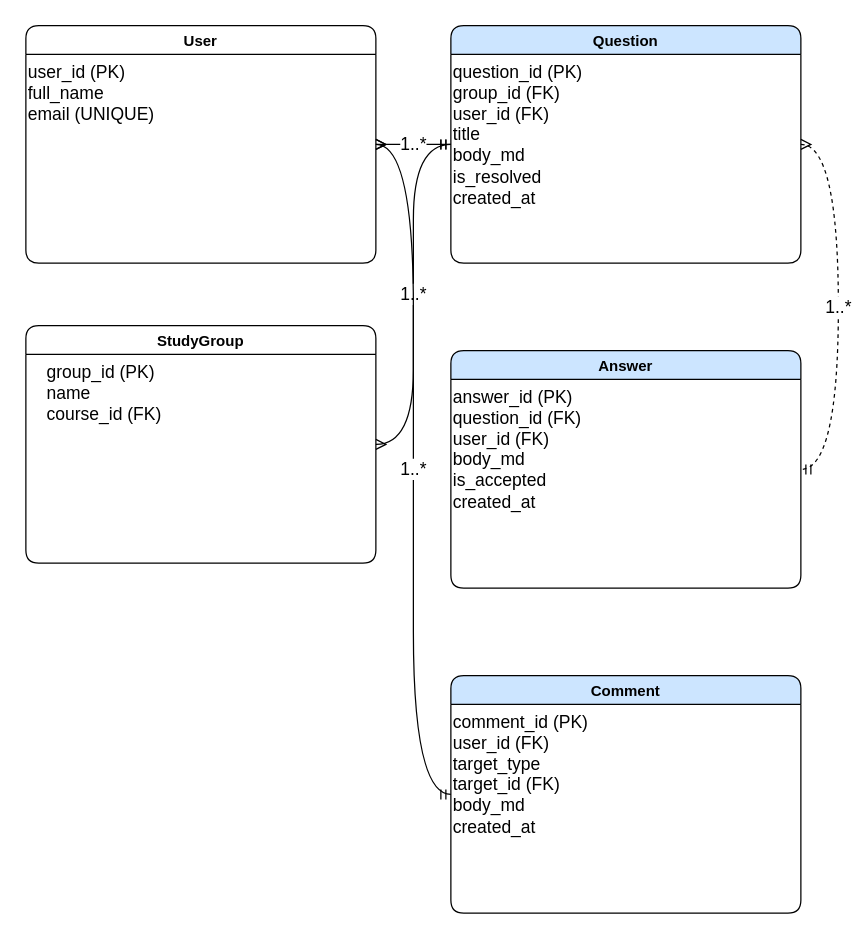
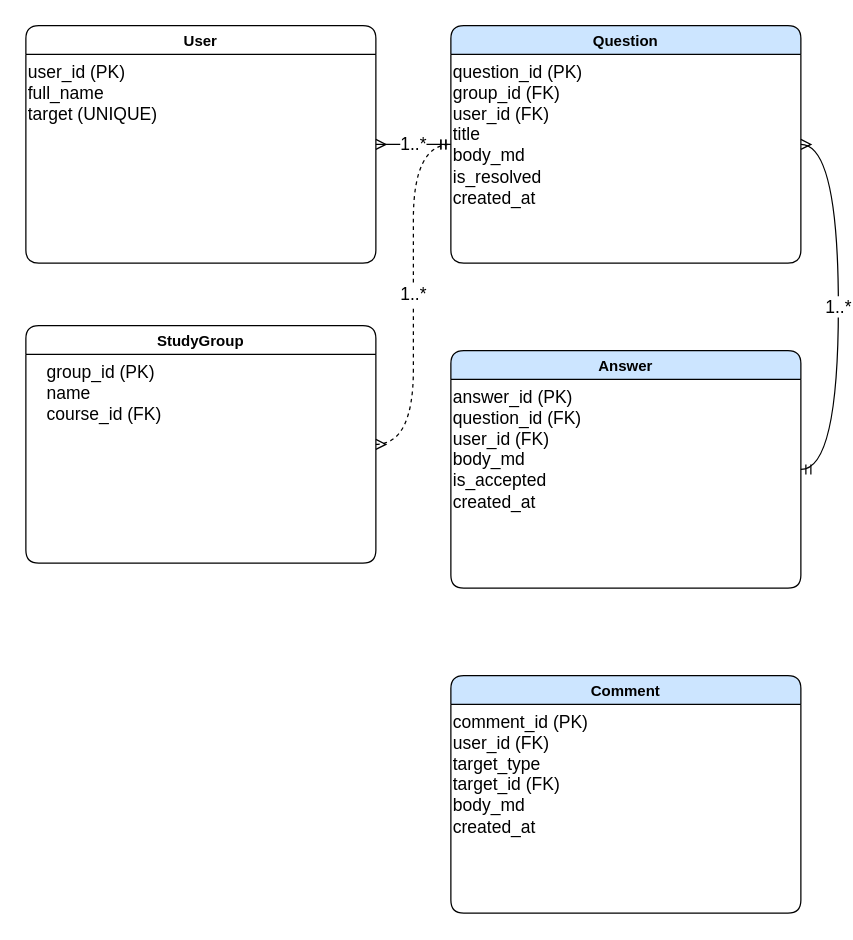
(90, 93) -> (99, 93)
(415, 192) -> (415, 192)
(834, 398) -> (834, 398)
(413, 637) -> none
